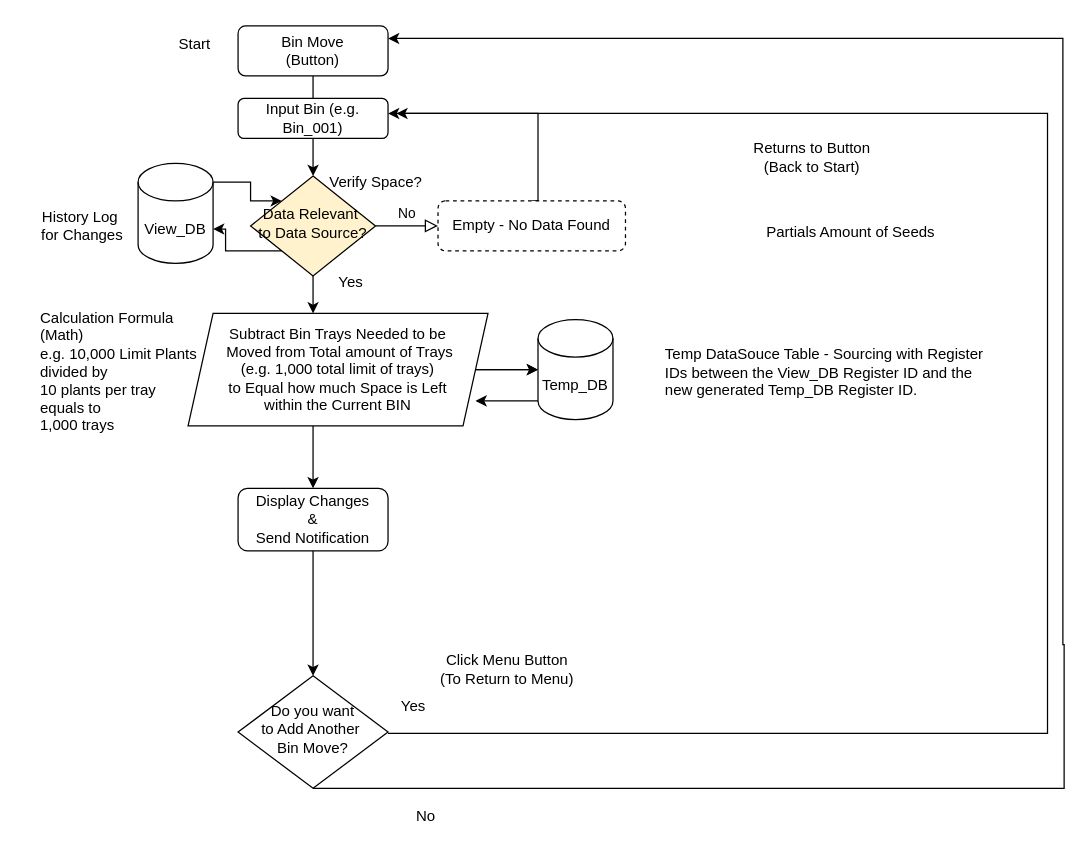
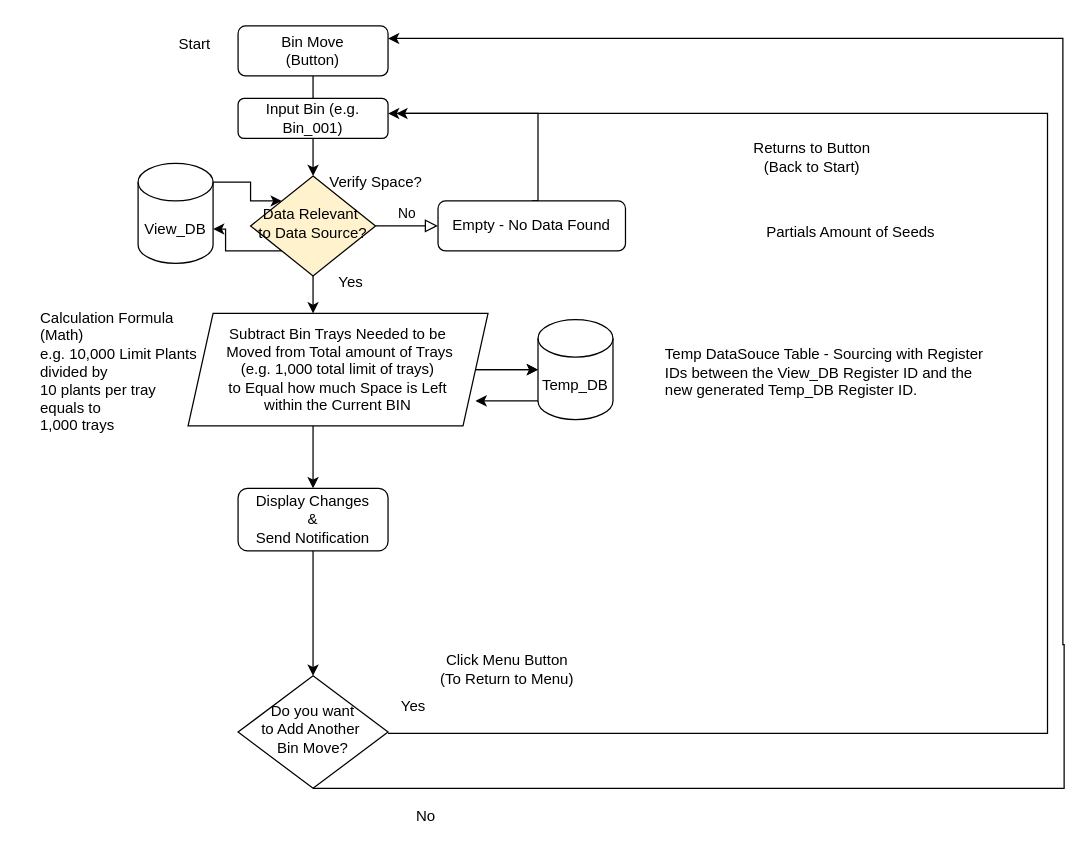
(82, 226) -> none
(532, 226) -> (532, 226)
